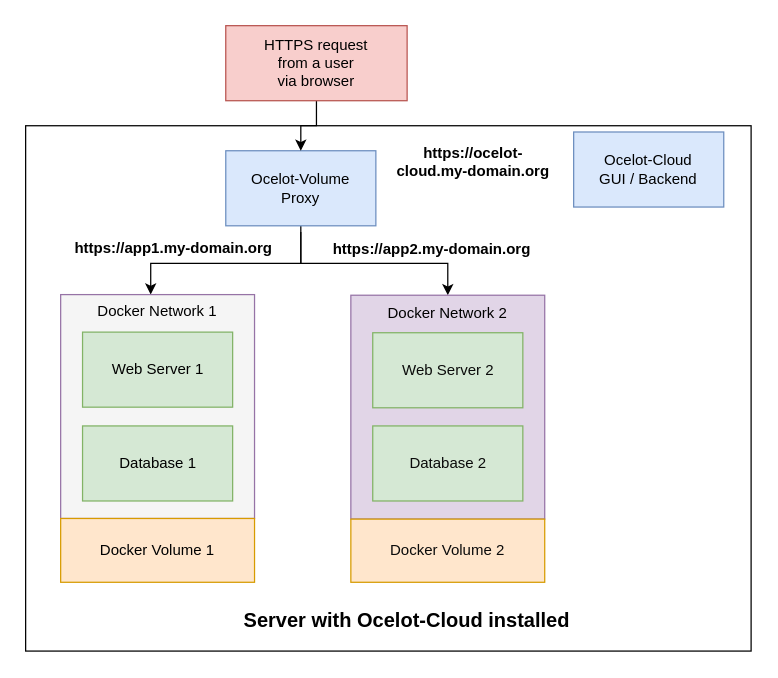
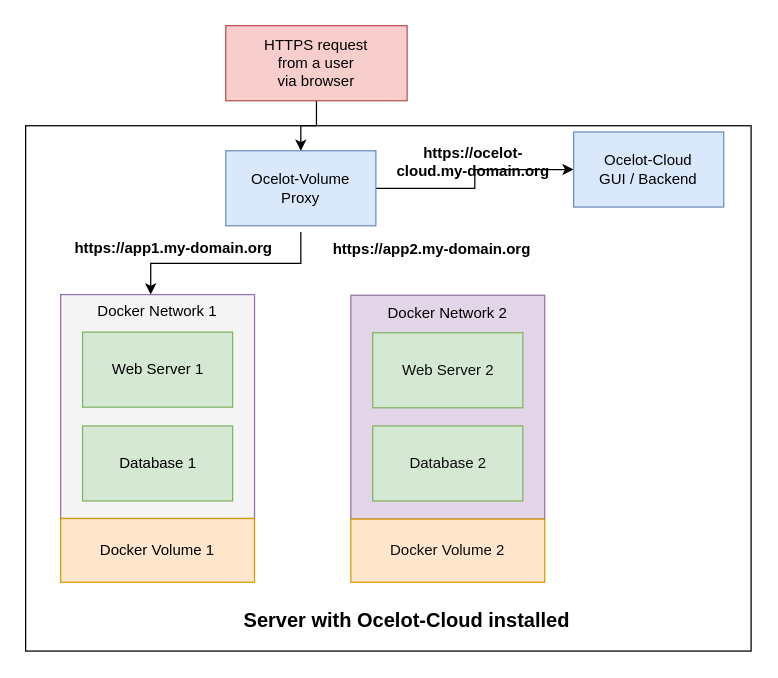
none -> (475, 183)
(386, 263) -> none
